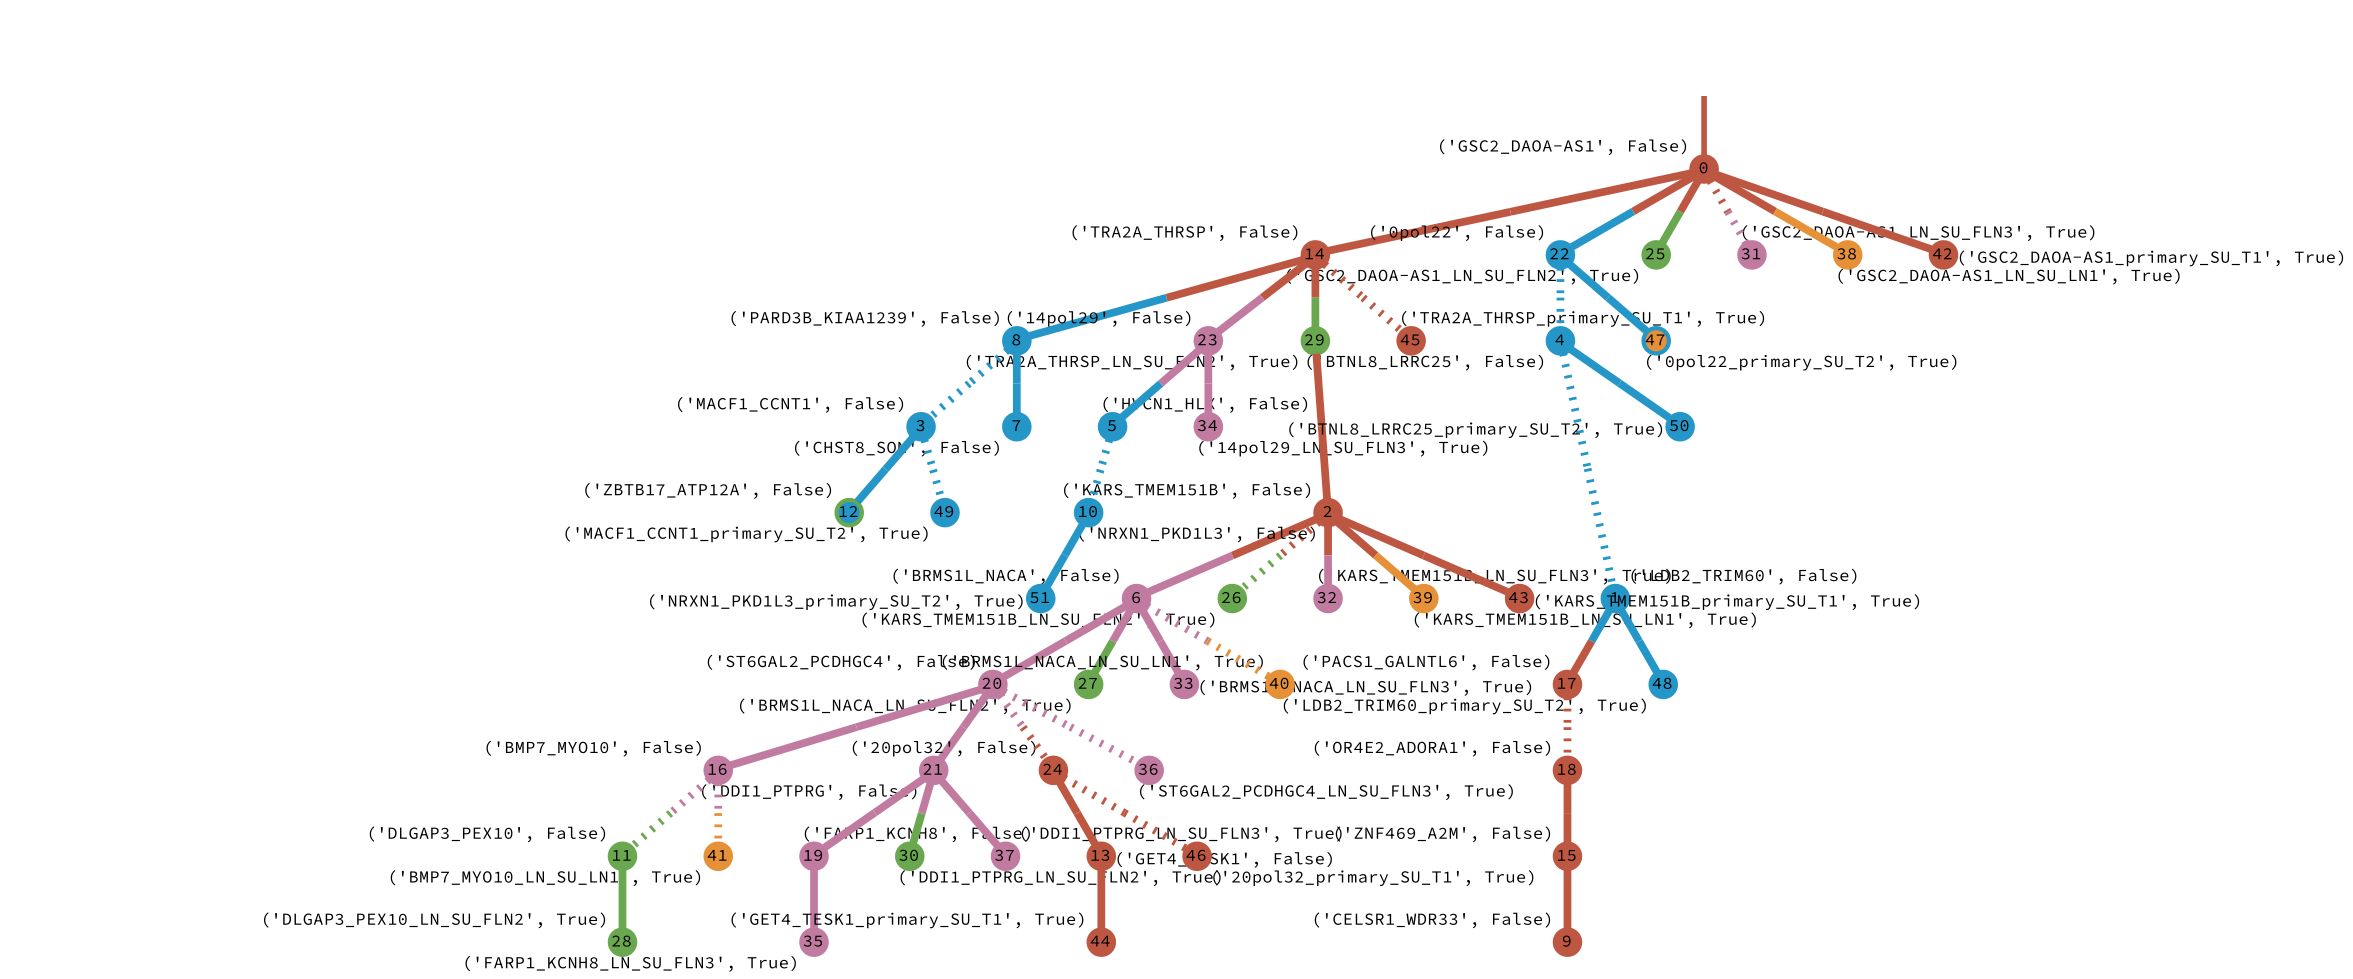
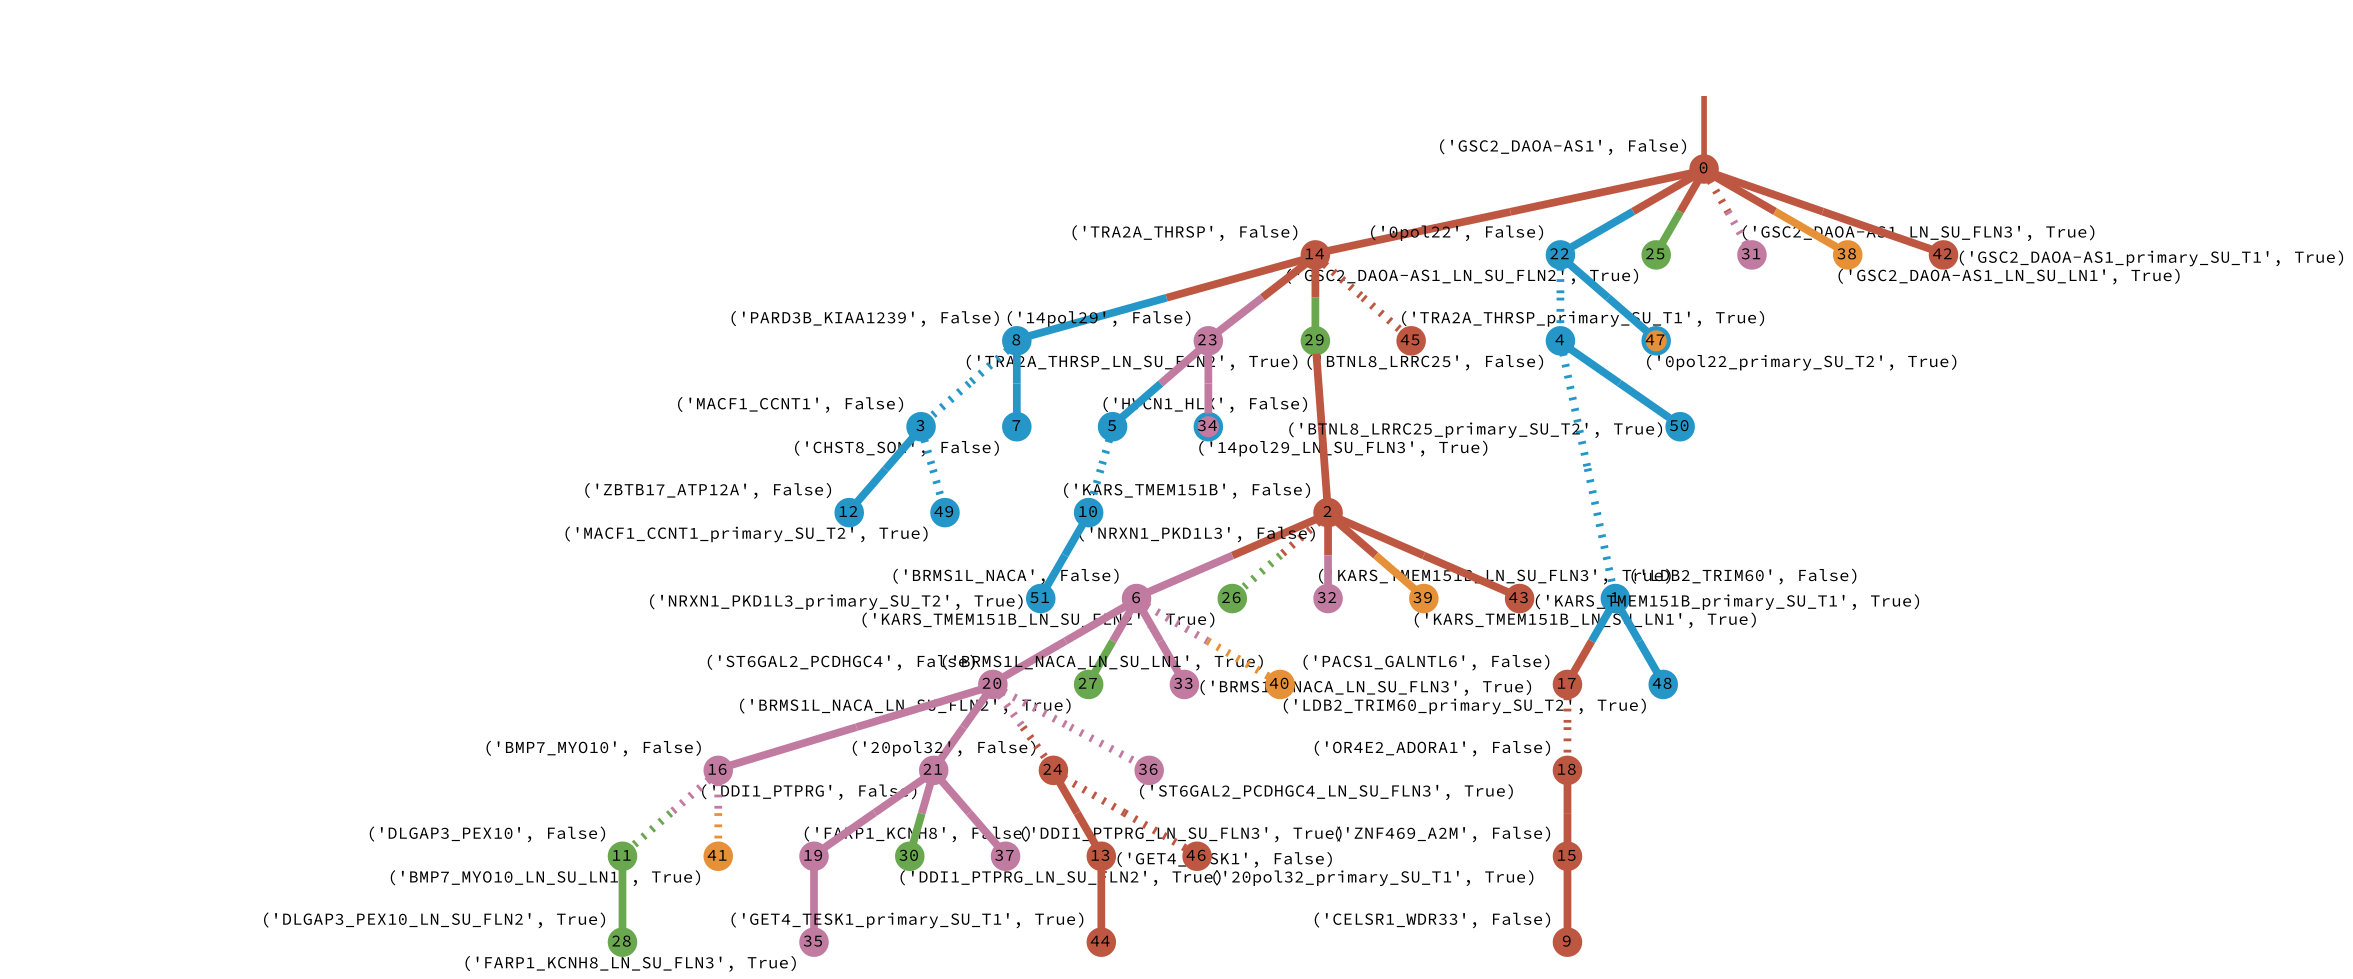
(1208, 427) -> (1208, 427)
(849, 513) -> (849, 513)
